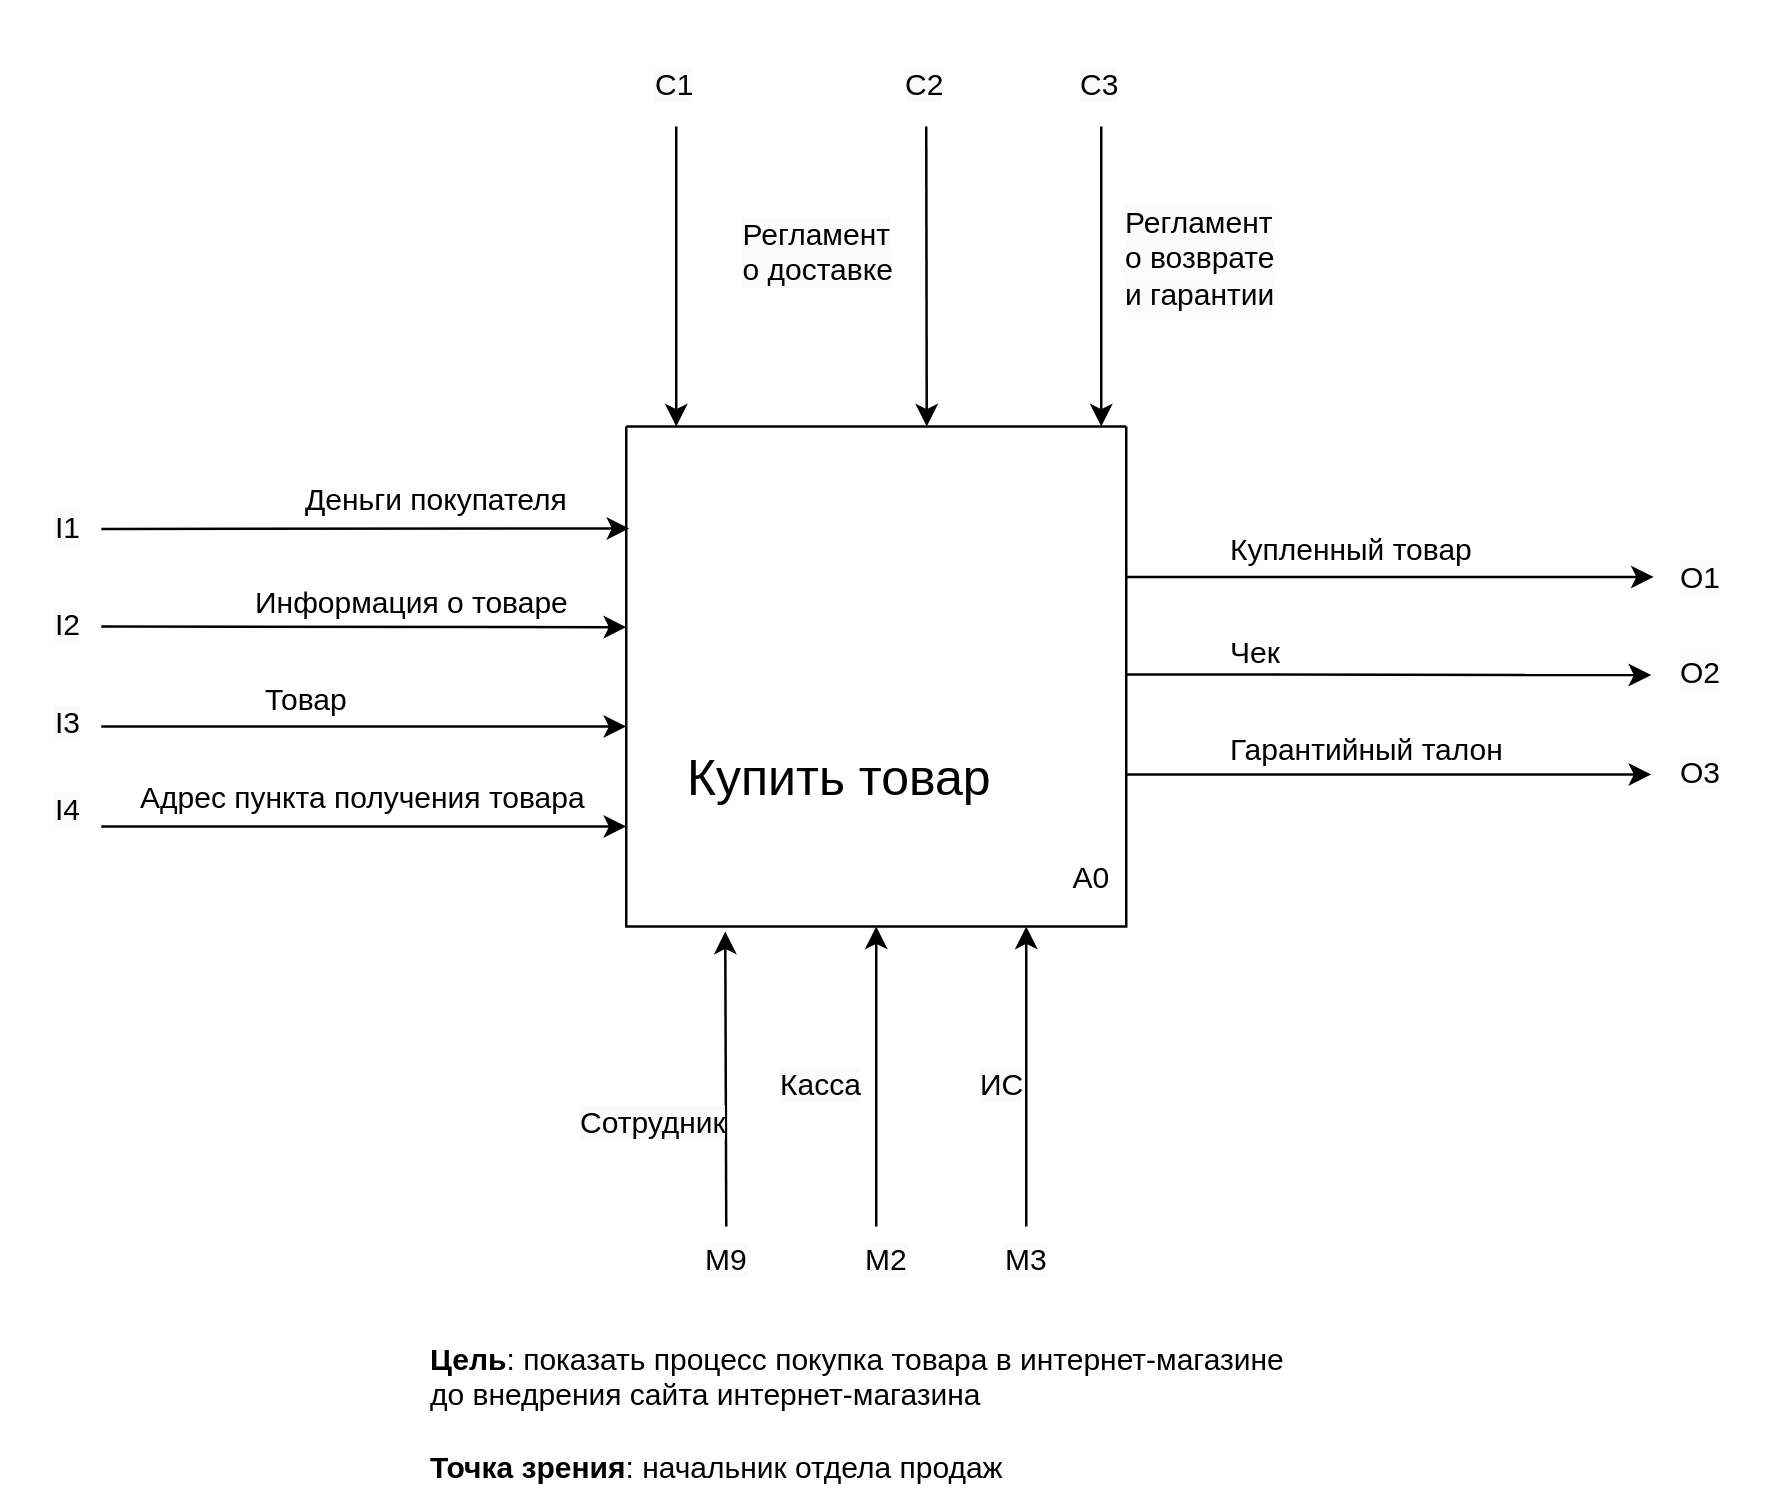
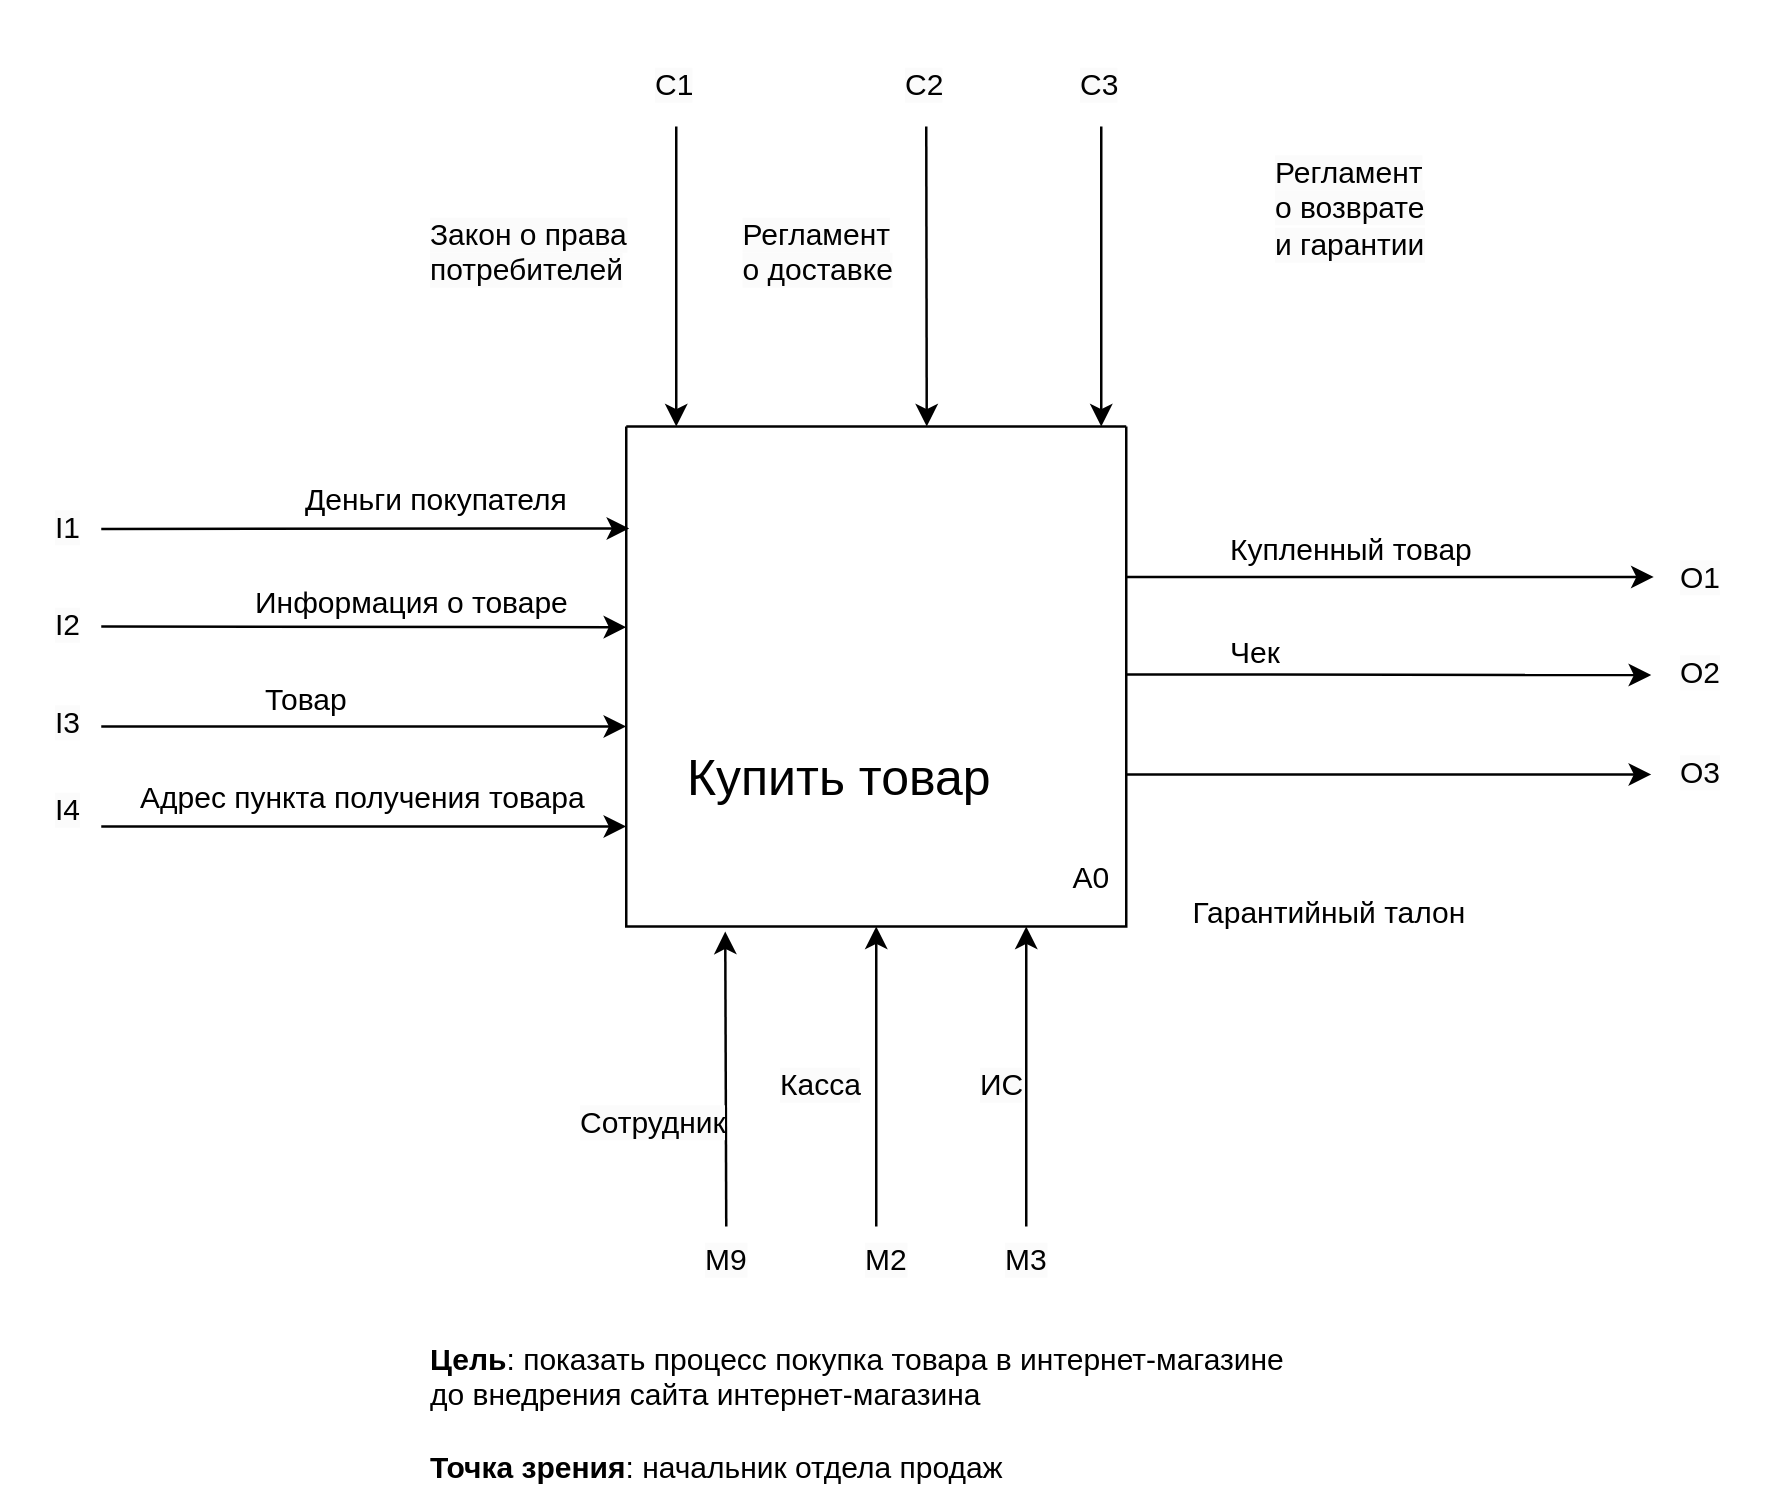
none -> (539, 251)
(1209, 251) -> (1359, 201)
(1376, 741) -> (1339, 904)
